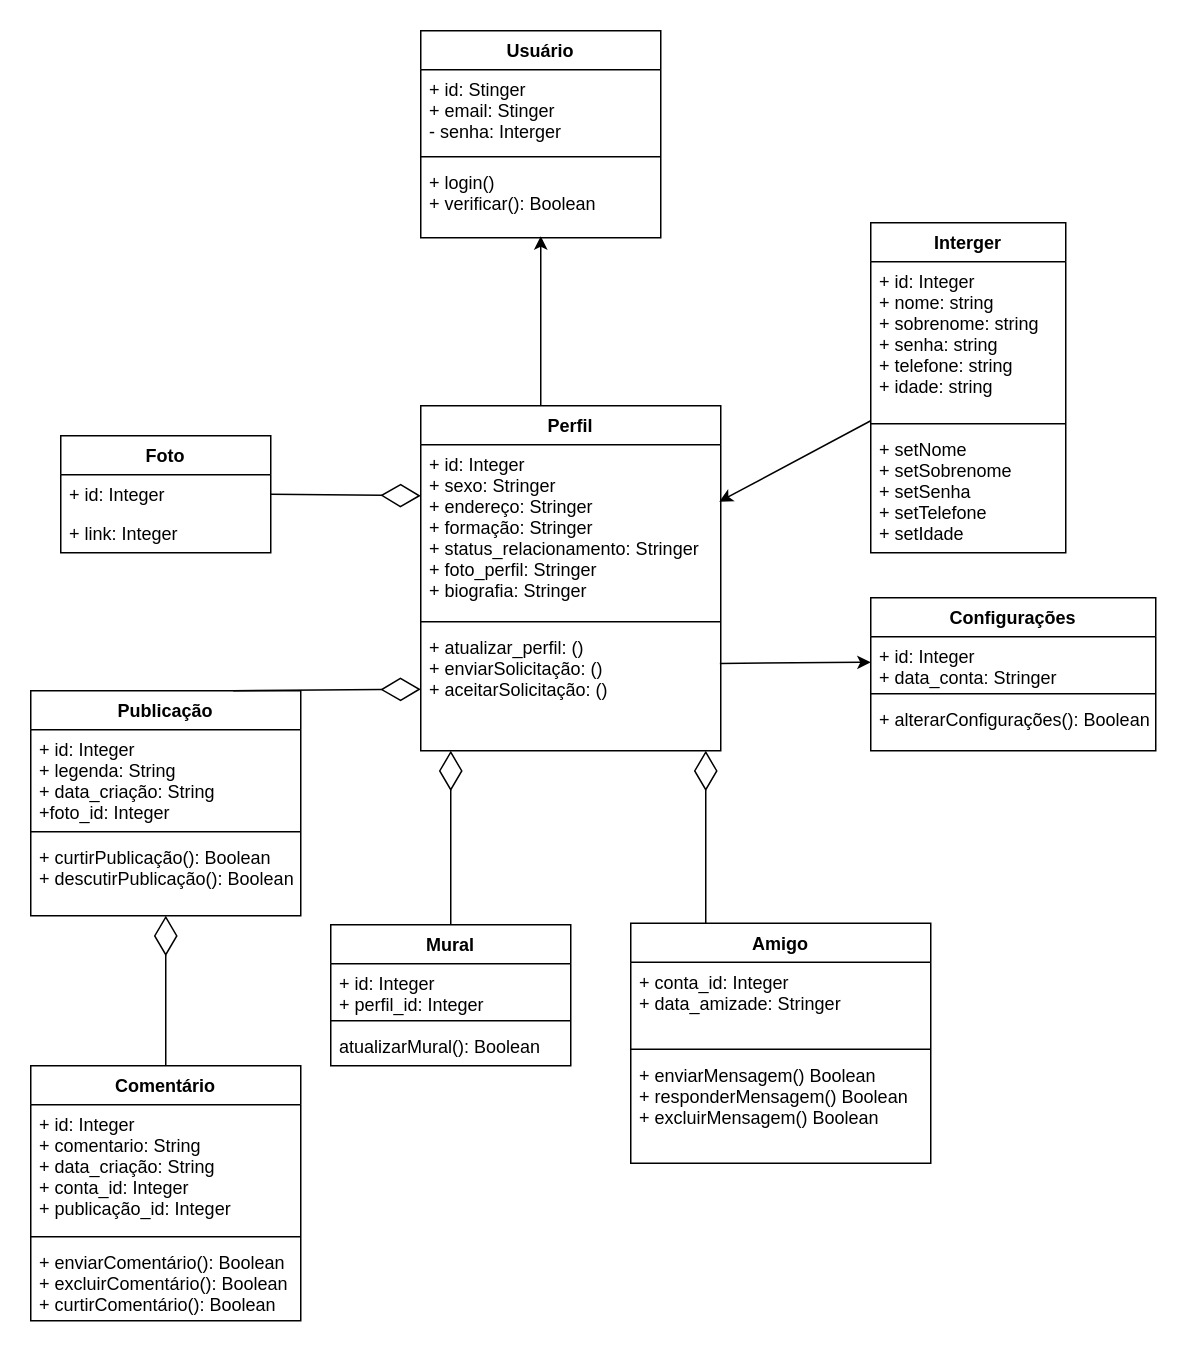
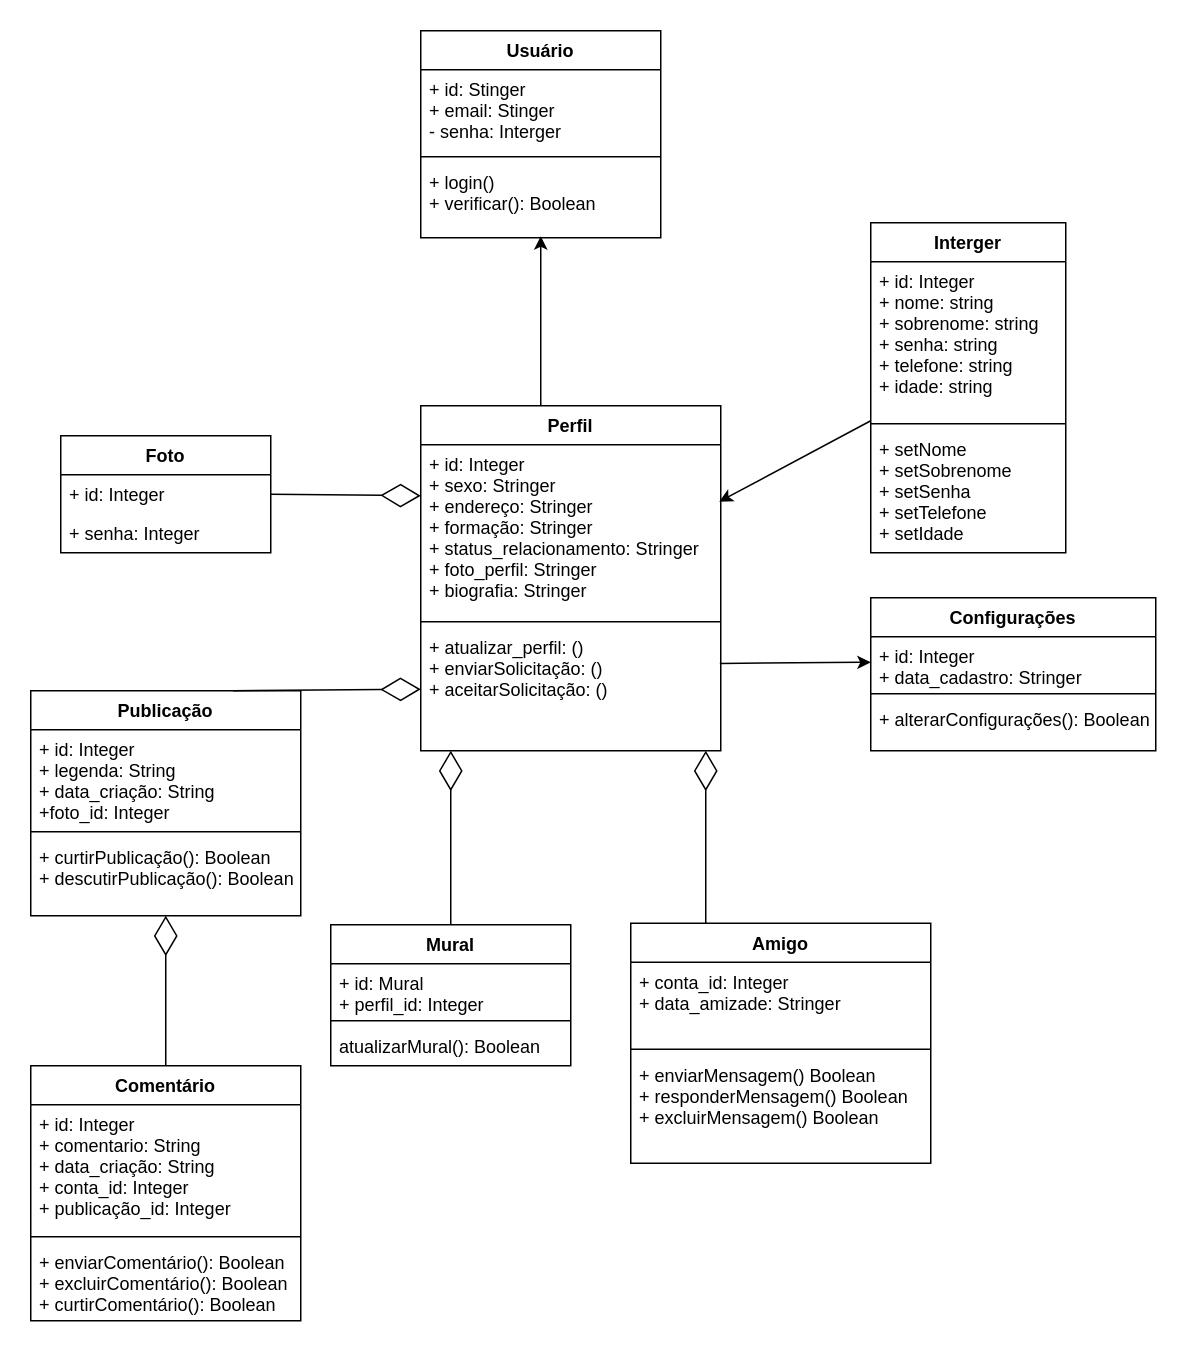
(133, 534) -> (143, 534)
(935, 657) -> (935, 657)
(395, 984) -> (383, 984)
